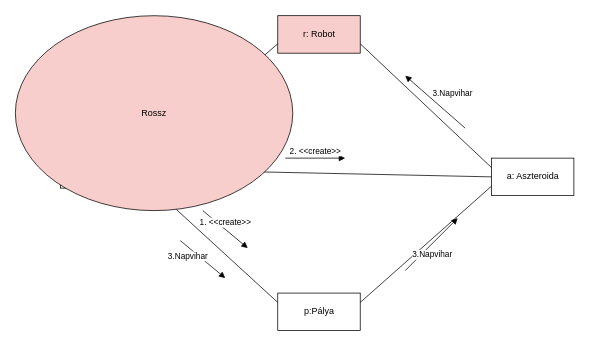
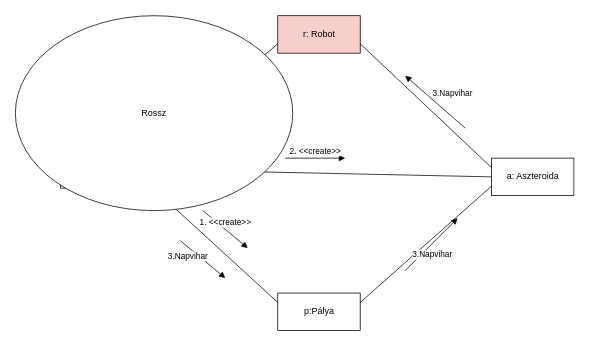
(154, 113) -> (154, 113)
